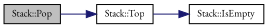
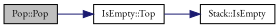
(32, 14) -> (31, 14)
(125, 14) -> (129, 14)
